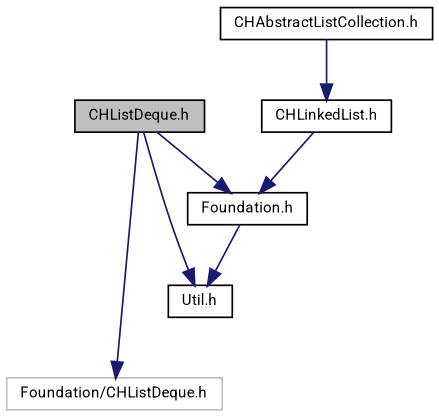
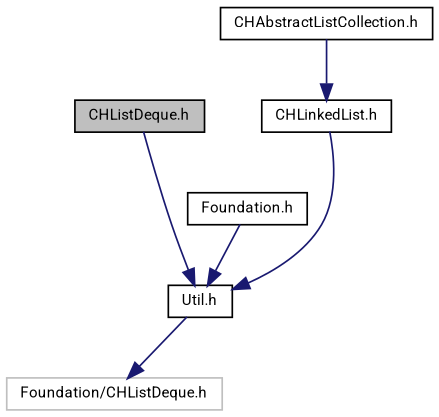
(293, 156) -> (322, 225)
(187, 157) -> none
(128, 247) -> (163, 342)
